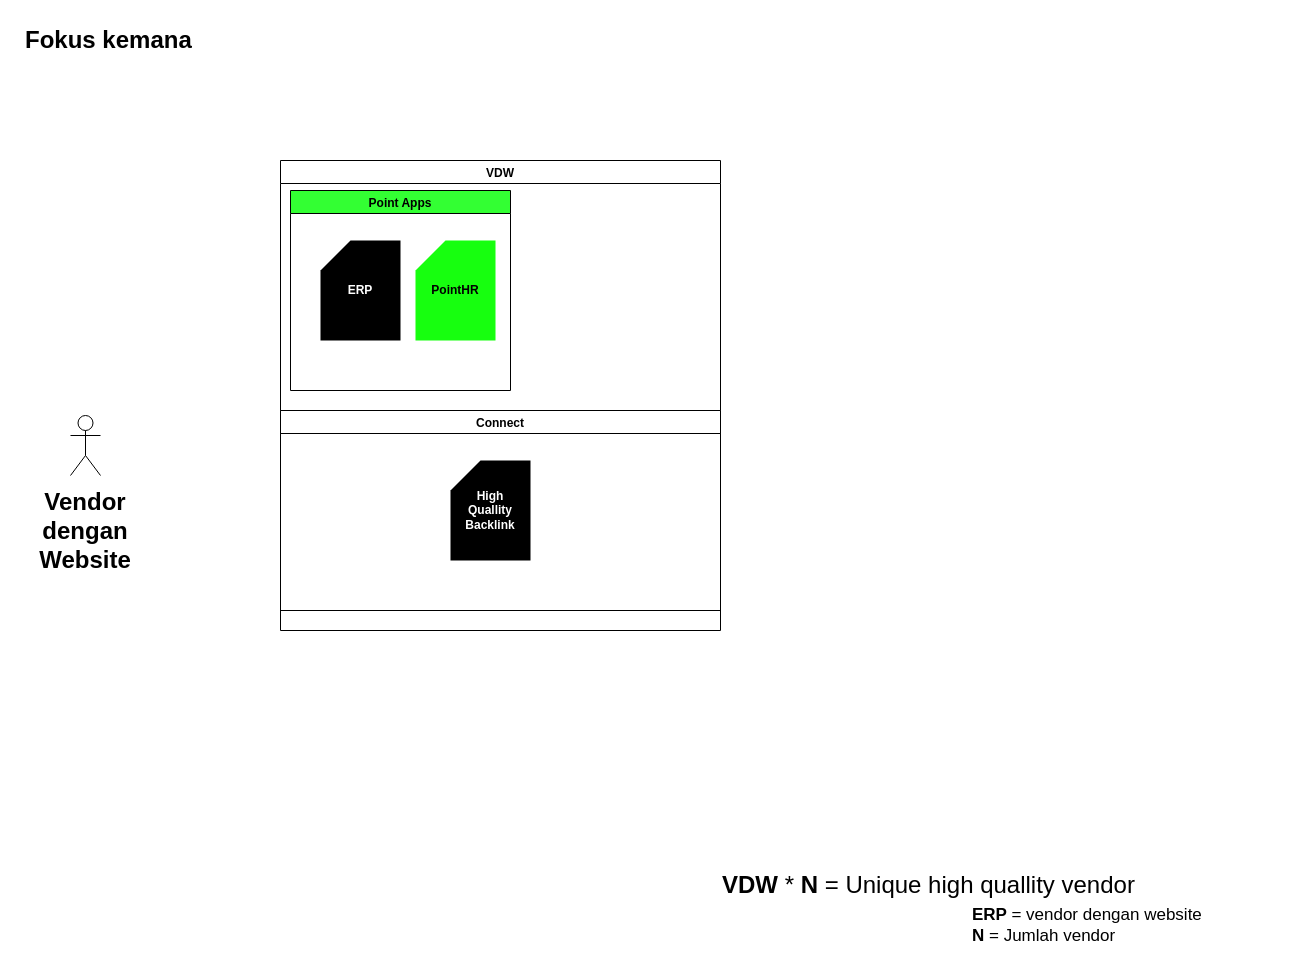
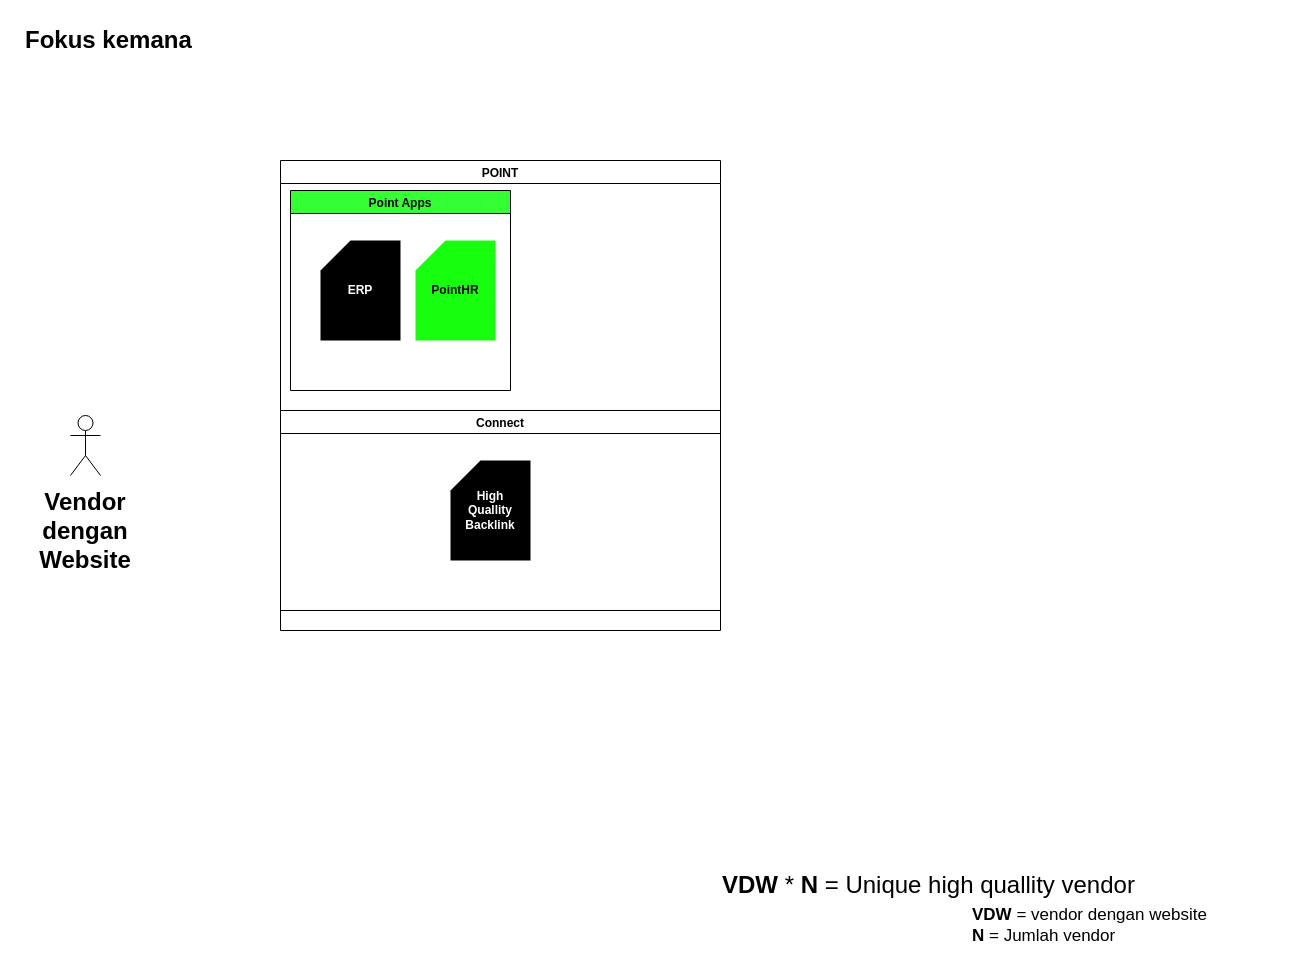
(500, 173) -> (500, 173)
(1090, 926) -> (1090, 926)
